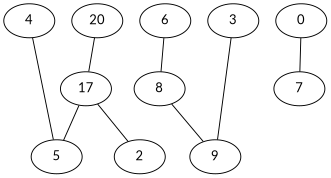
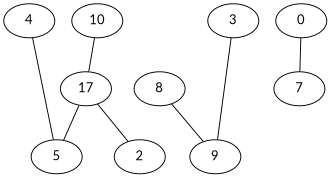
(97, 21) -> (97, 21)
(165, 21) -> none
